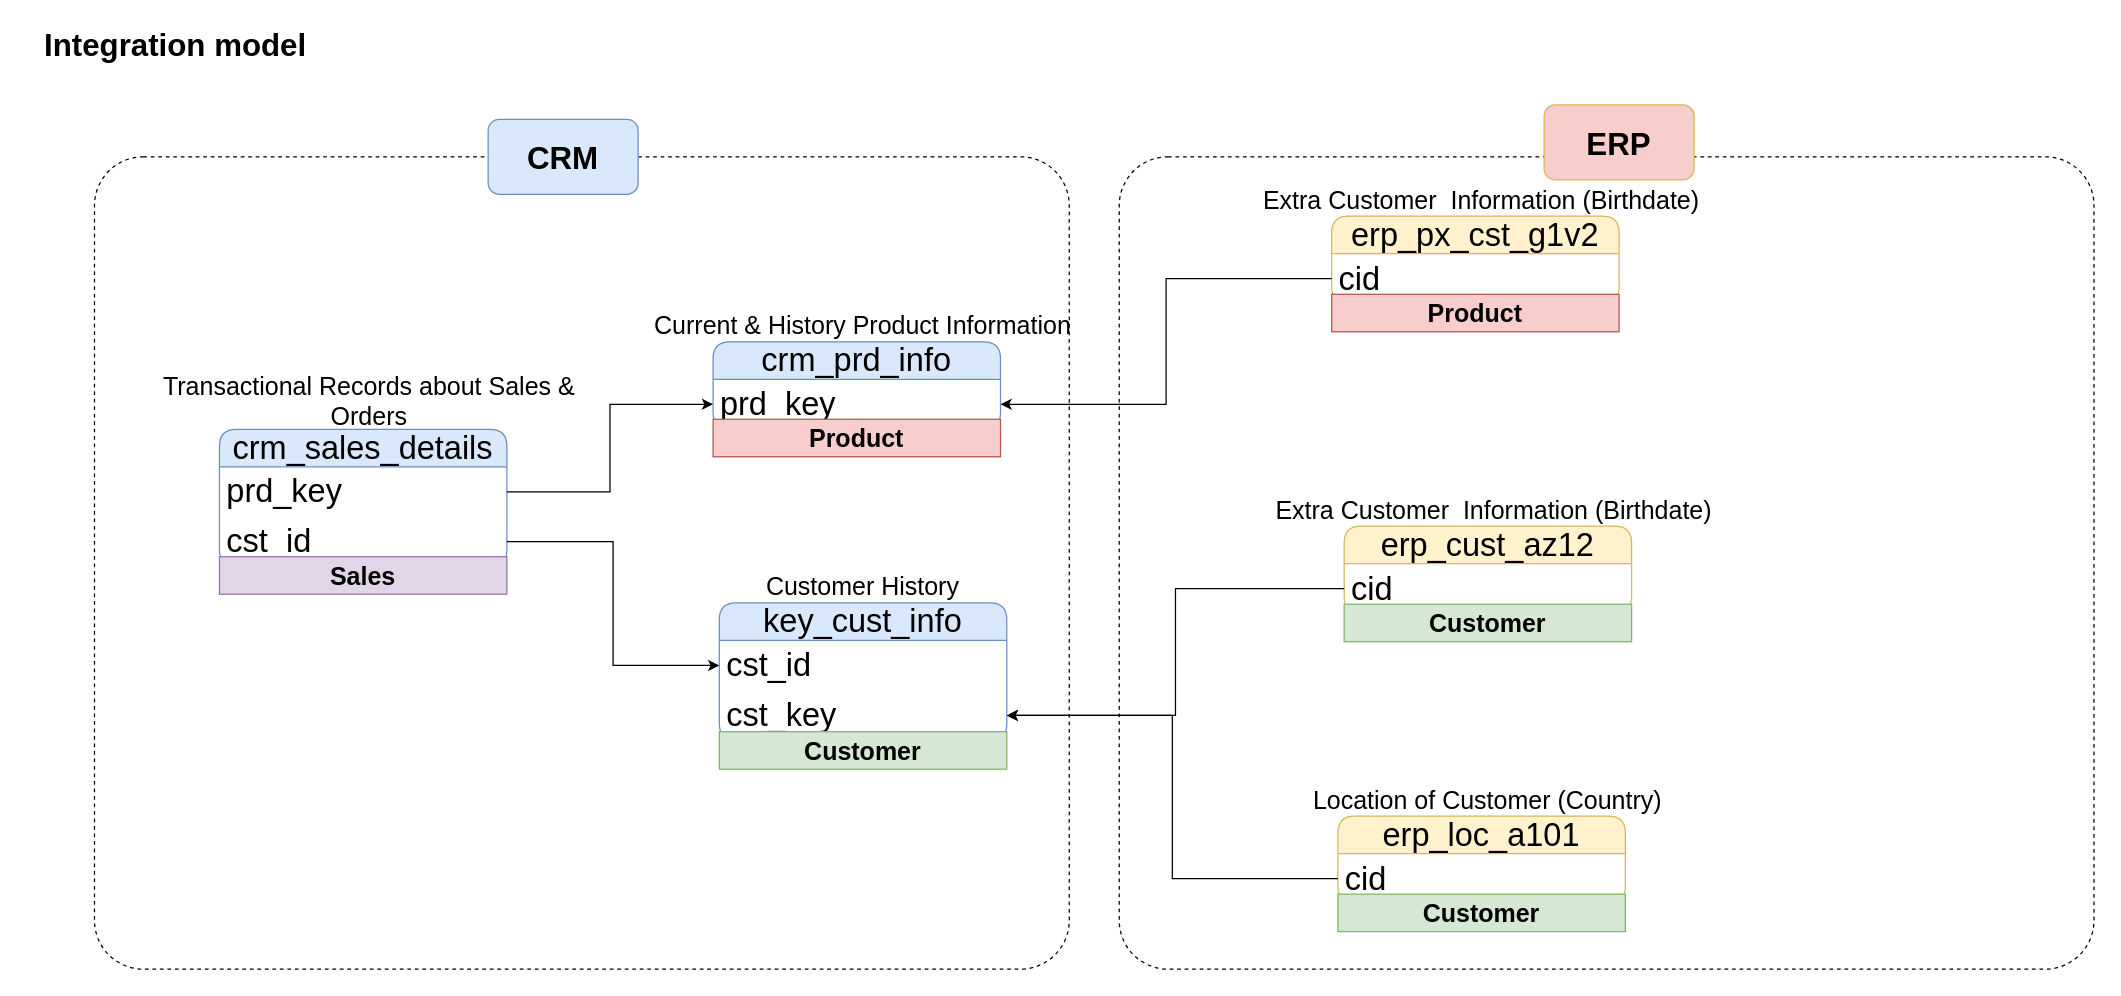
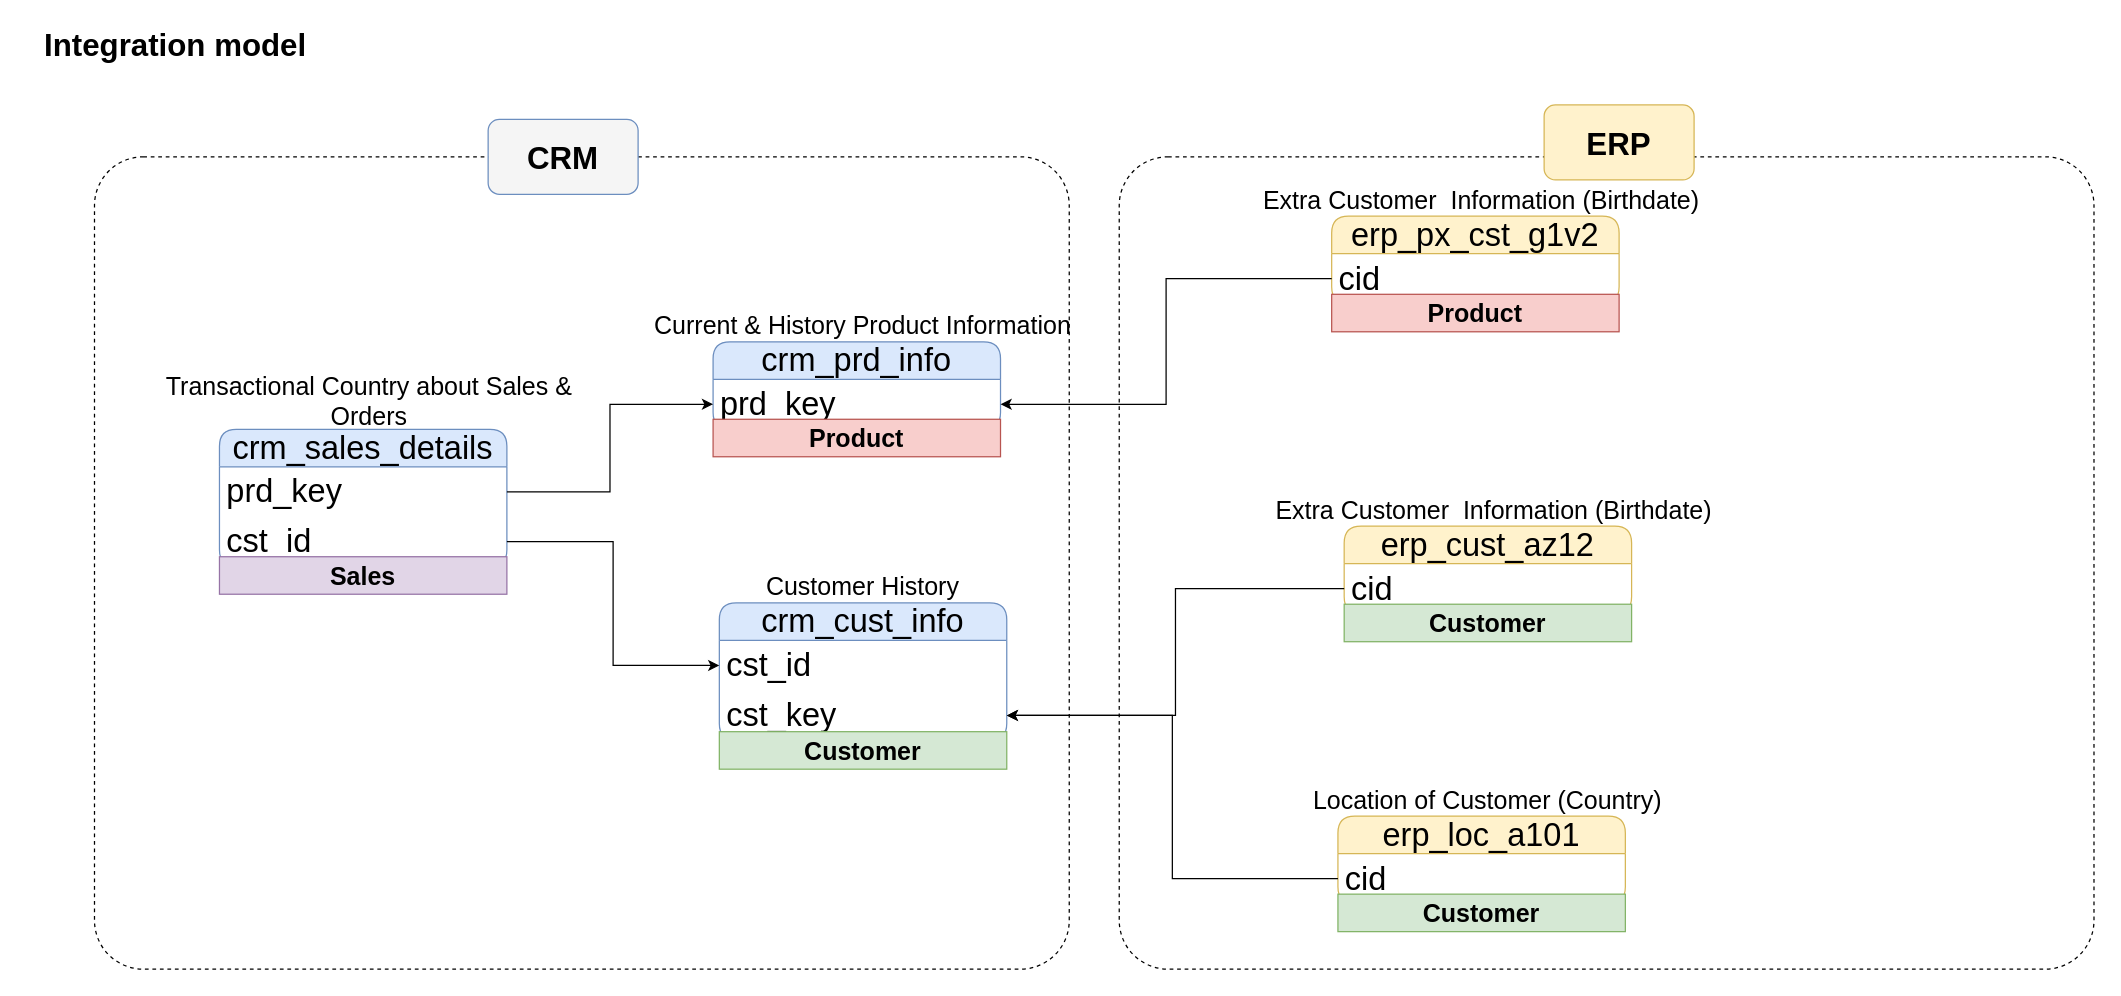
(1619, 143) -> (1619, 143)
(563, 157) -> (563, 157)
(369, 401) -> (369, 401)
(863, 622) -> (863, 622)
